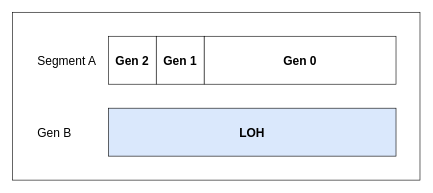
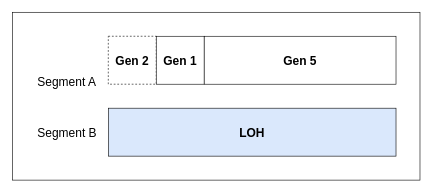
(69, 60) -> (69, 81)
(132, 60) -> (132, 60)
(300, 60) -> (300, 60)
(47, 132) -> (55, 132)
